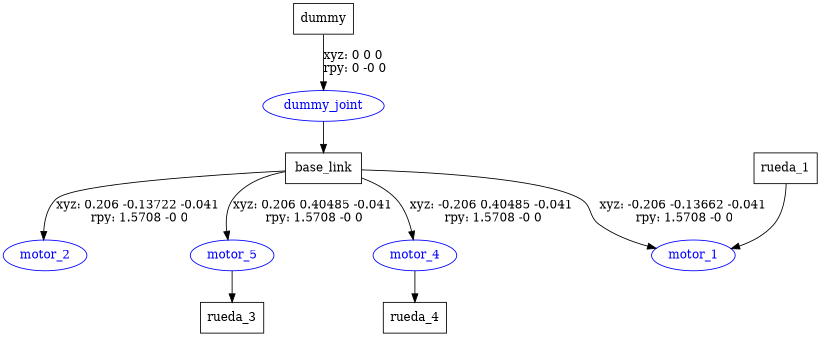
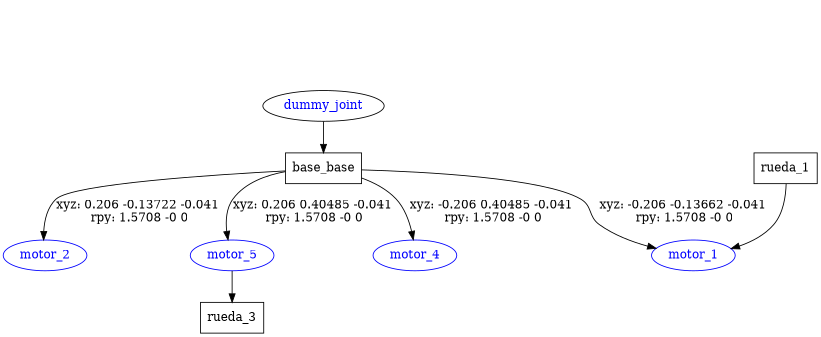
(324, 19) -> none
(324, 106) -> (324, 106)
(324, 168) -> (324, 168)
(415, 318) -> none
